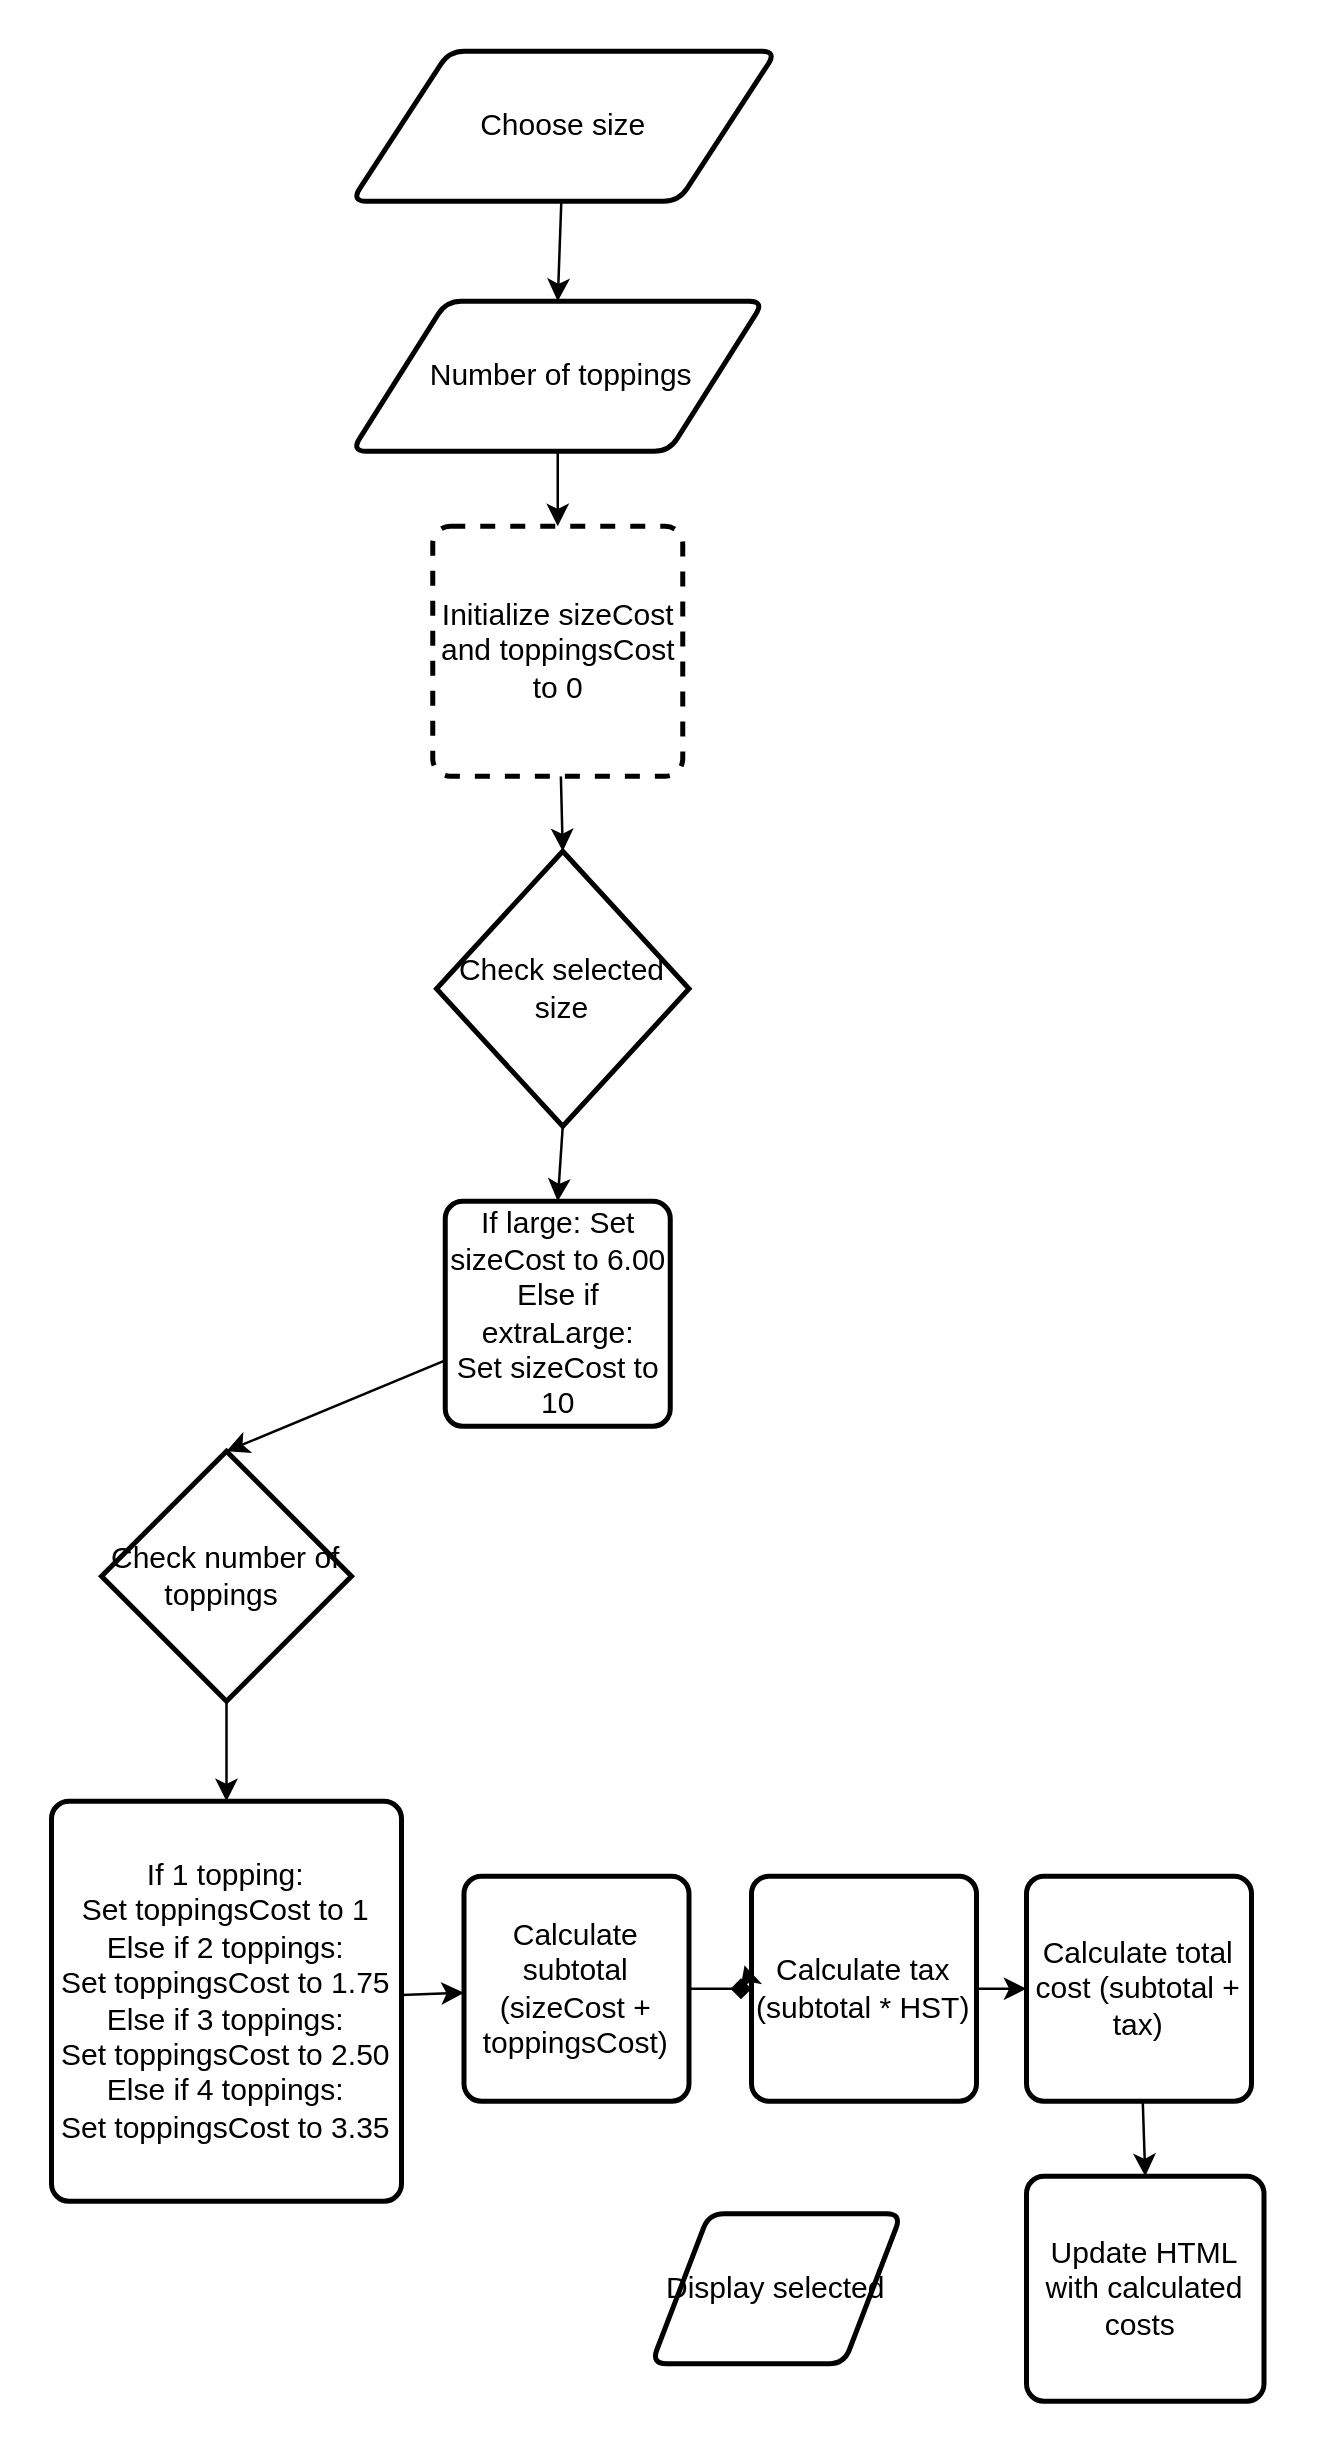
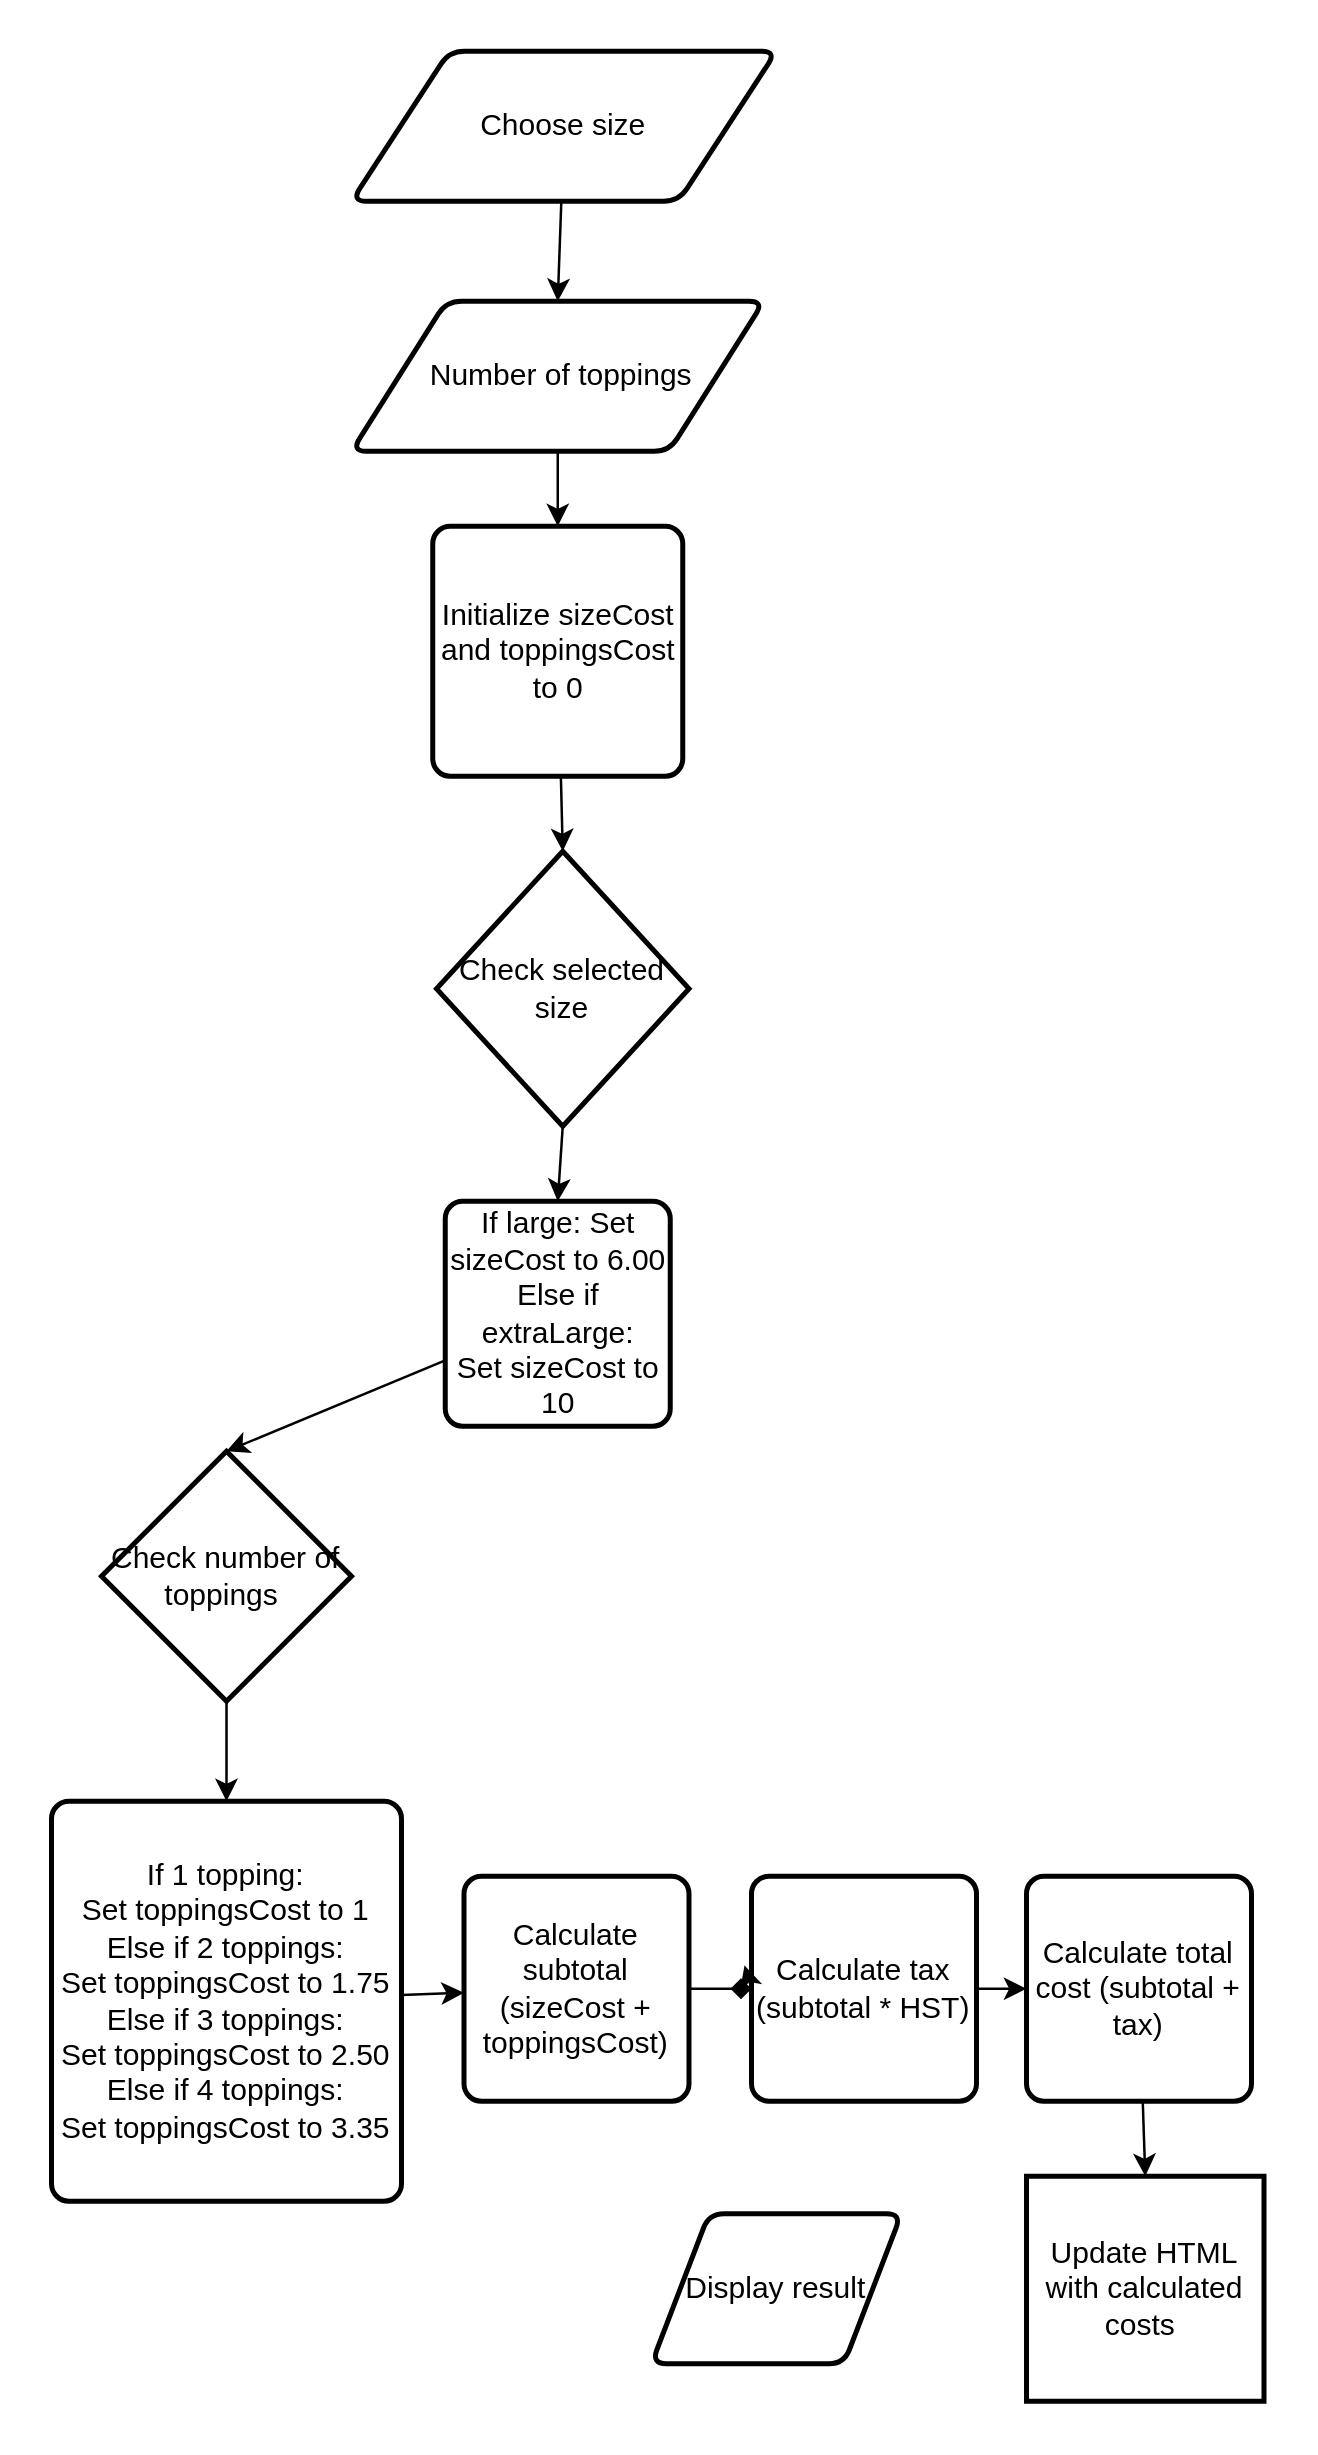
(558, 651) -> (558, 651)
(776, 2289) -> (776, 2289)
(1145, 2289) -> (1145, 2289)
